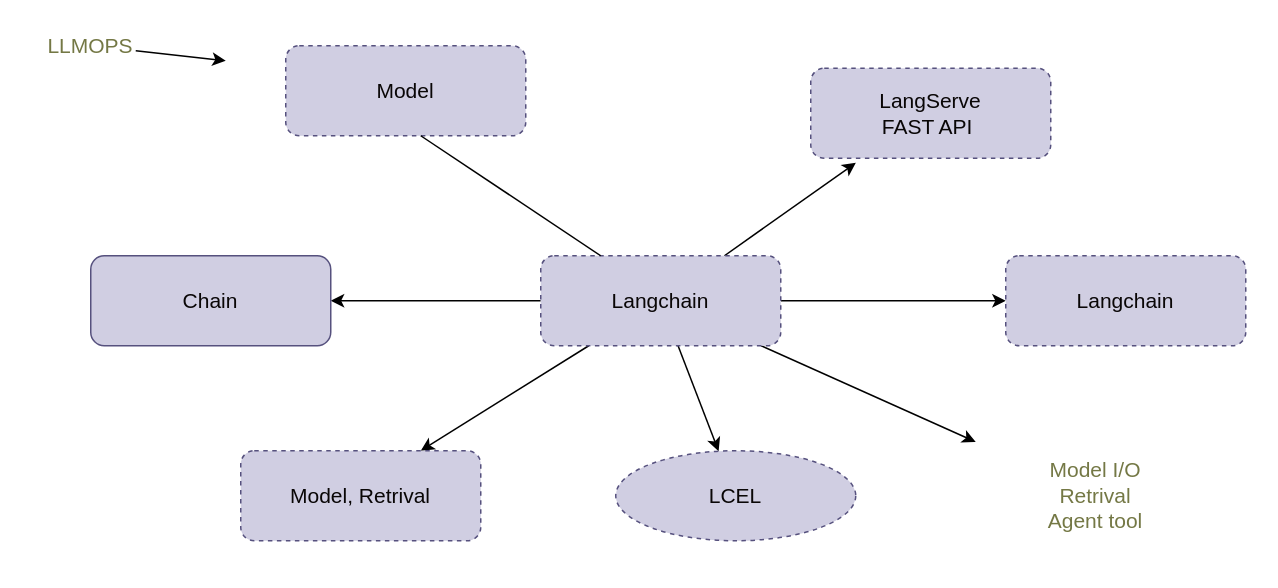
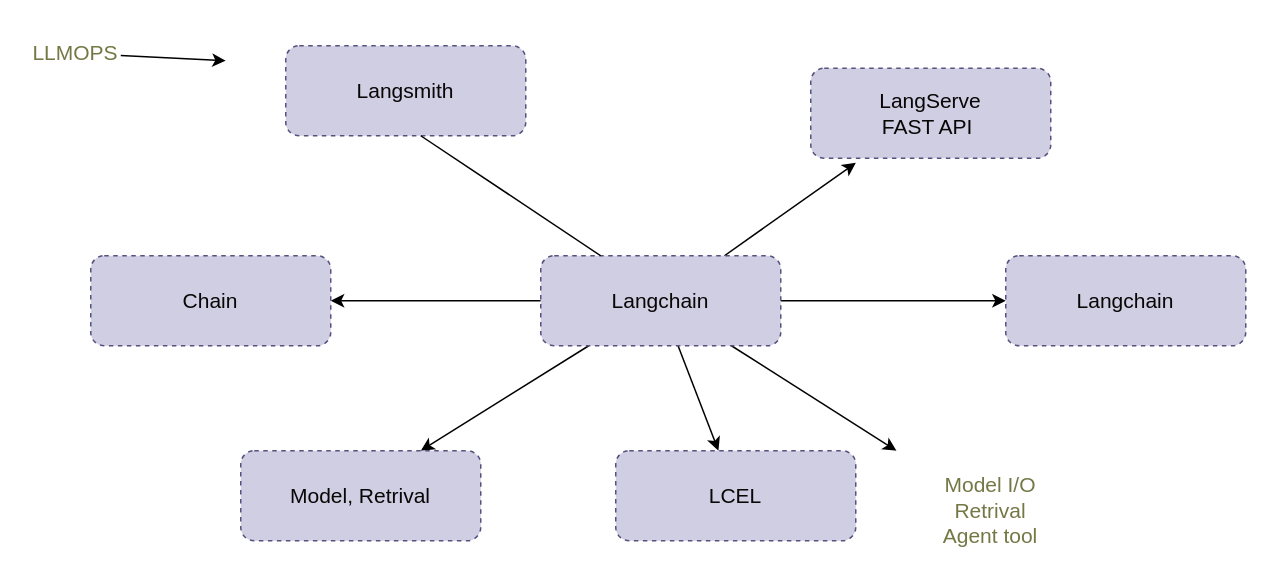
(91, 46) -> (76, 53)
(406, 91) -> (406, 91)
(211, 301) -> (211, 301)
(736, 496) -> (736, 496)
(1096, 496) -> (991, 511)
